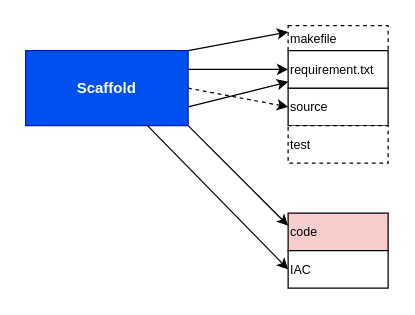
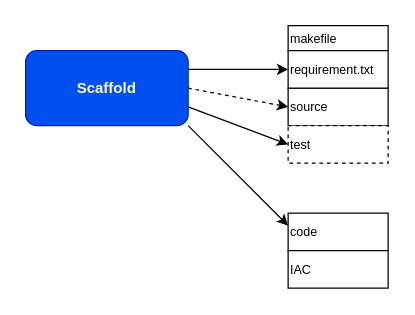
(338, 38) -> (338, 38)
(234, 42) -> none
(107, 88) -> (107, 88)
(257, 90) -> (234, 124)
(215, 194) -> none
(338, 232) -> (338, 232)
